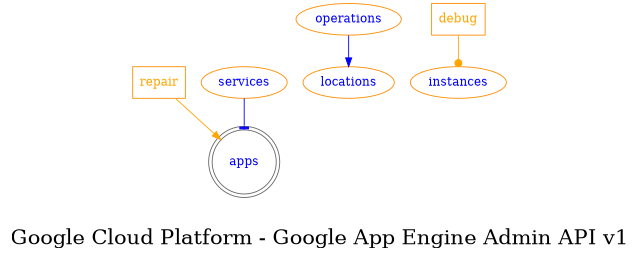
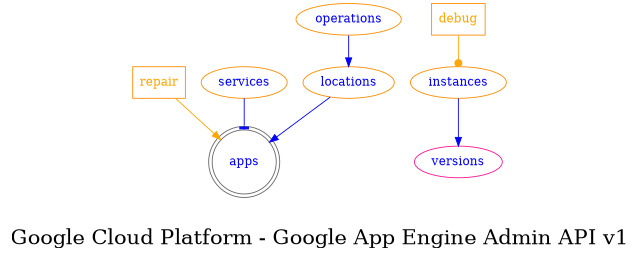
none -> (303, 117)
none -> (458, 162)
